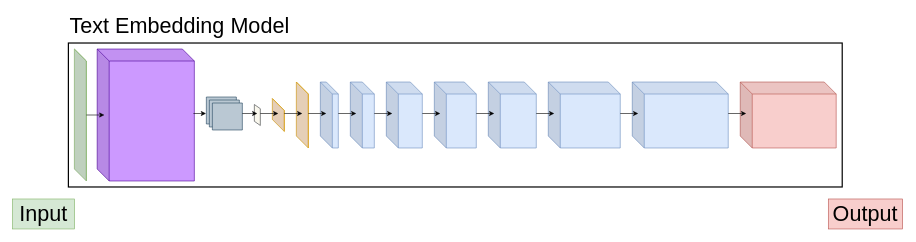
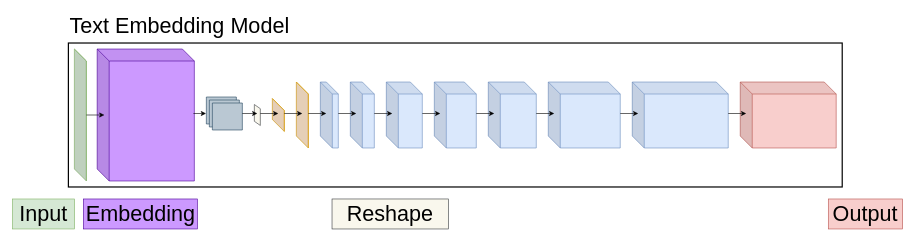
none -> (140, 214)
none -> (390, 214)
